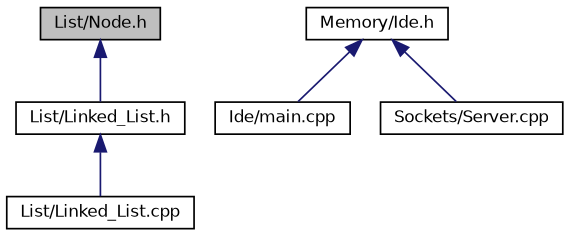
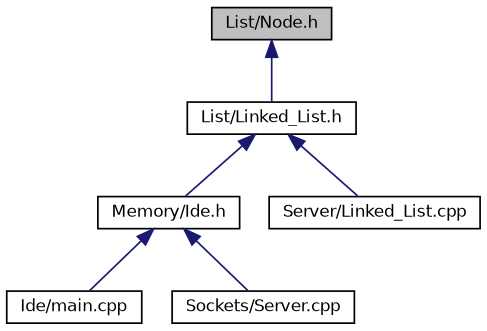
none -> (214, 171)
(100, 213) -> (375, 213)
